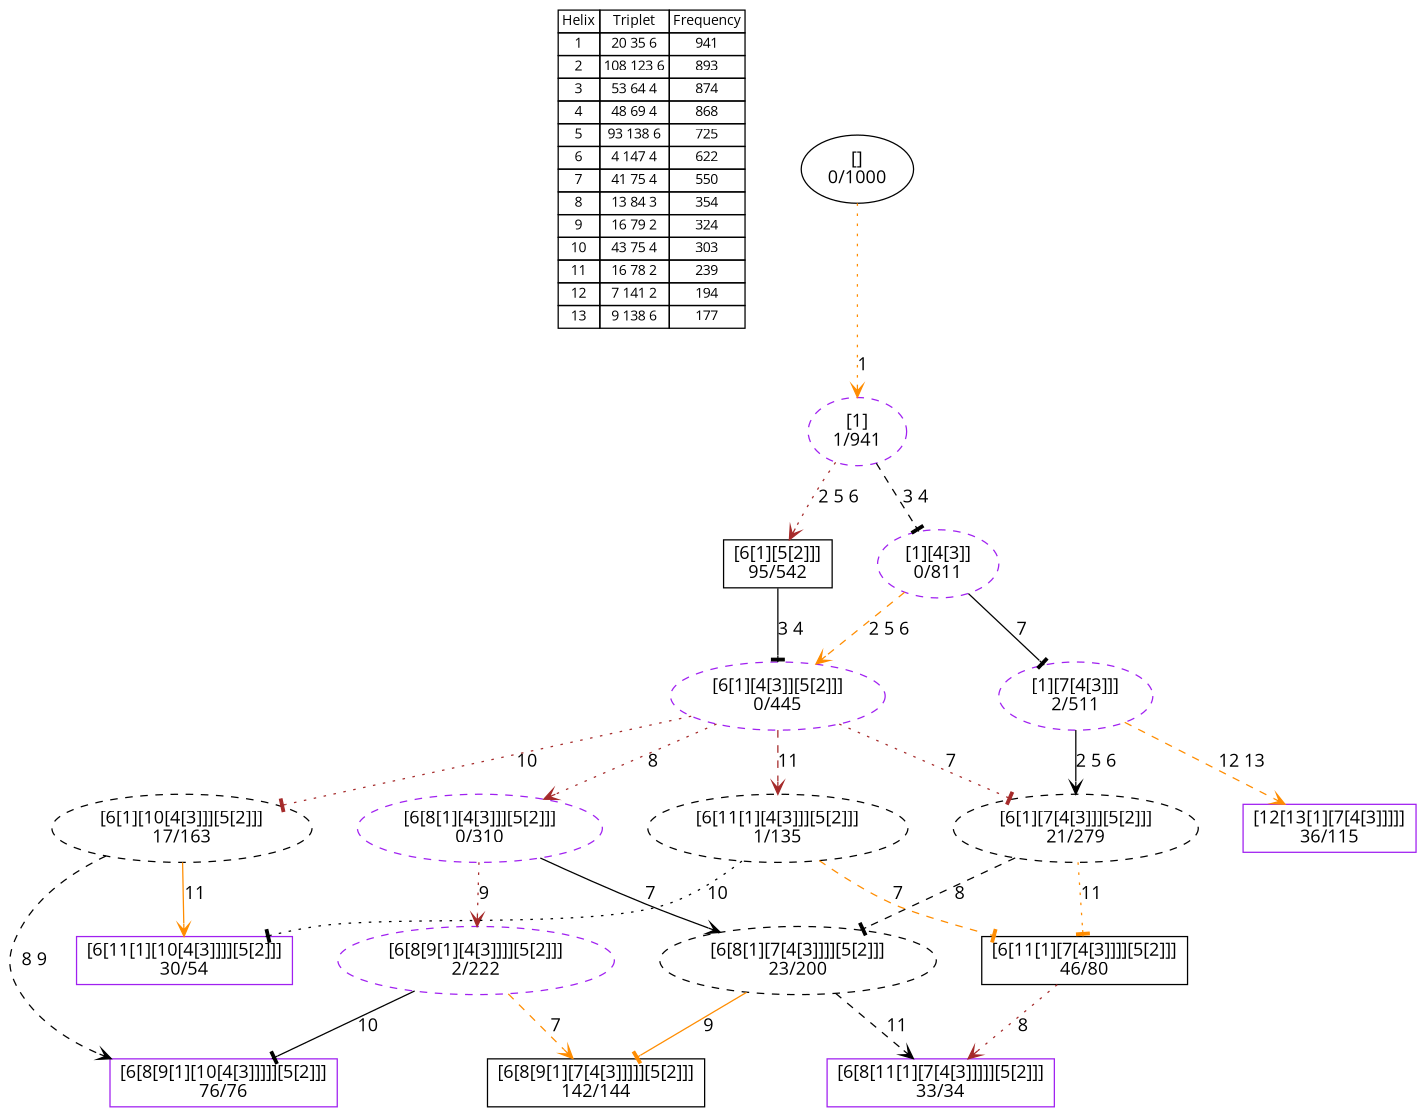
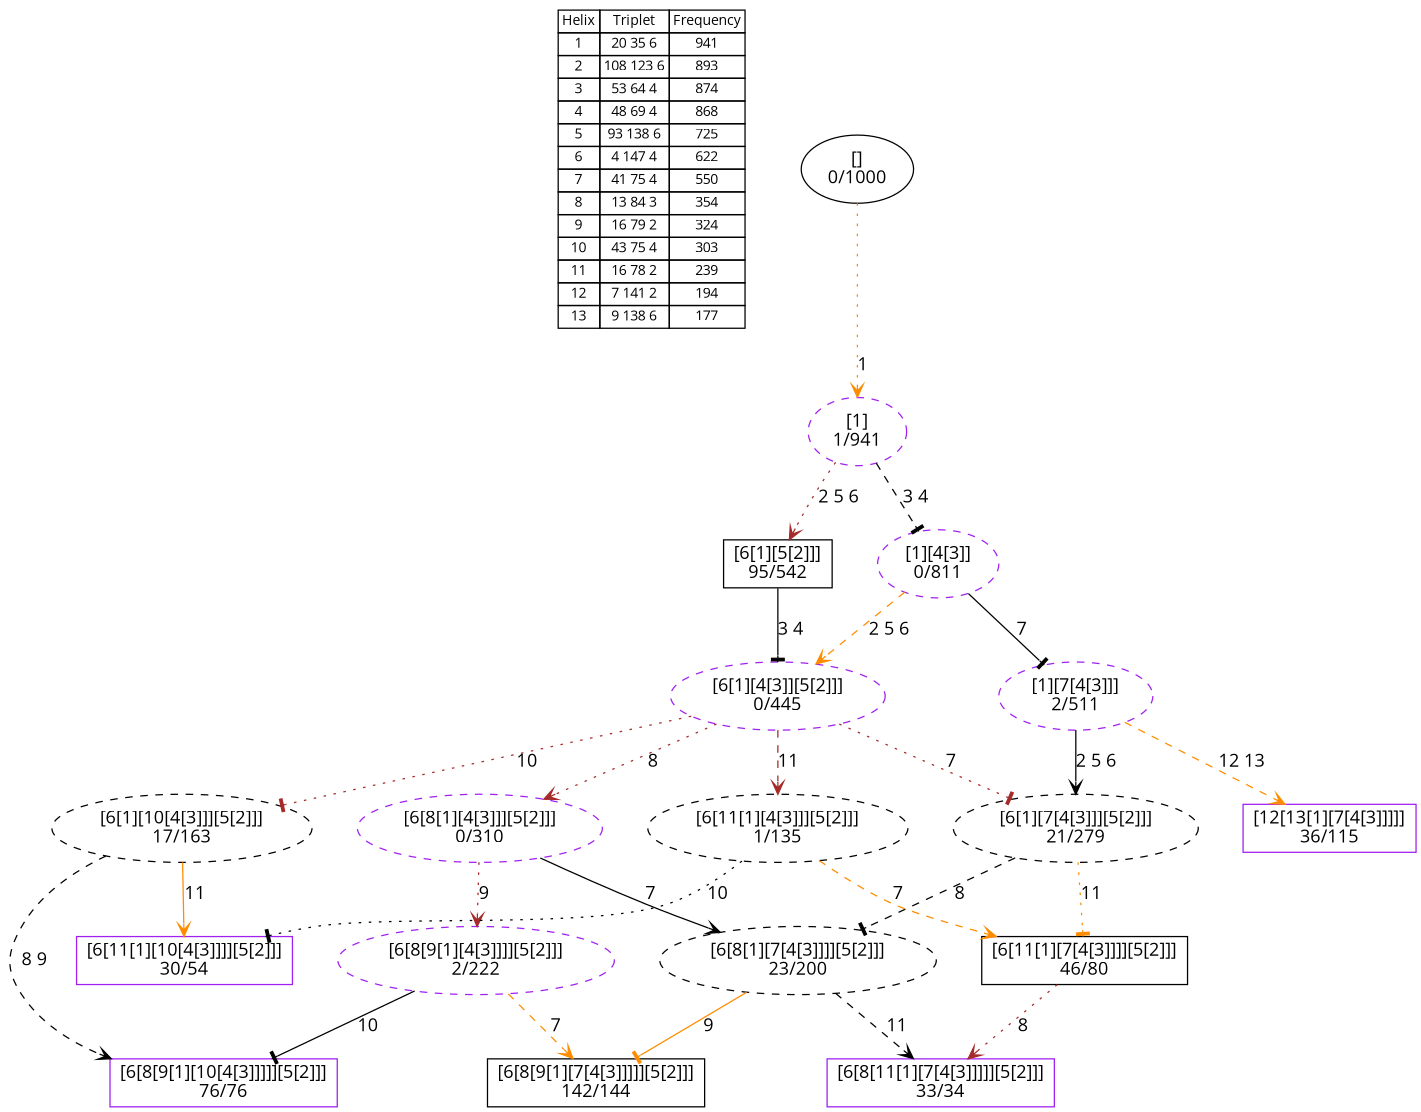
(893, 904) -> (893, 904)
